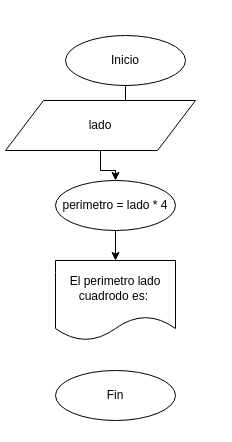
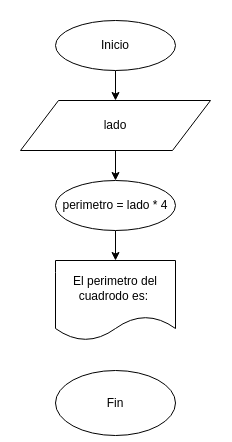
(126, 61) -> (116, 46)
(101, 126) -> (116, 126)
(116, 289) -> (116, 289)
(116, 396) -> (116, 403)
